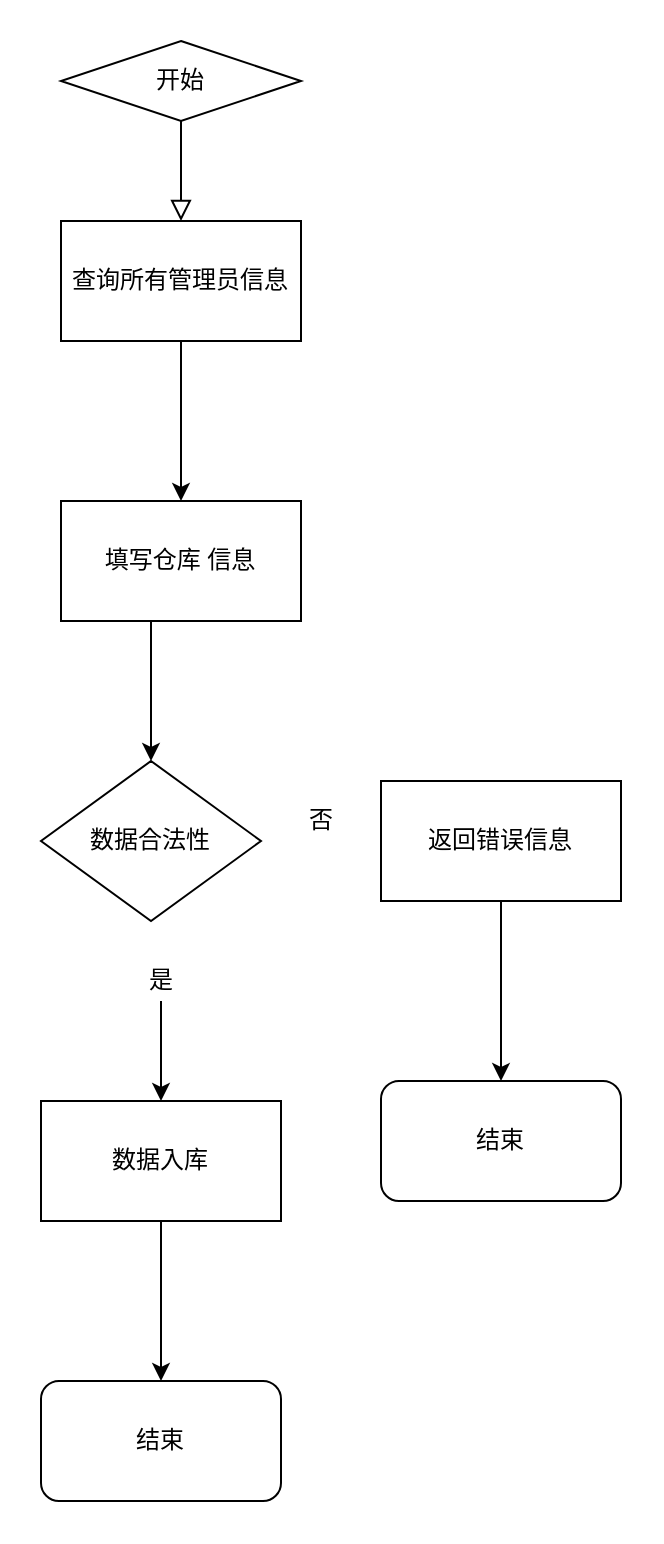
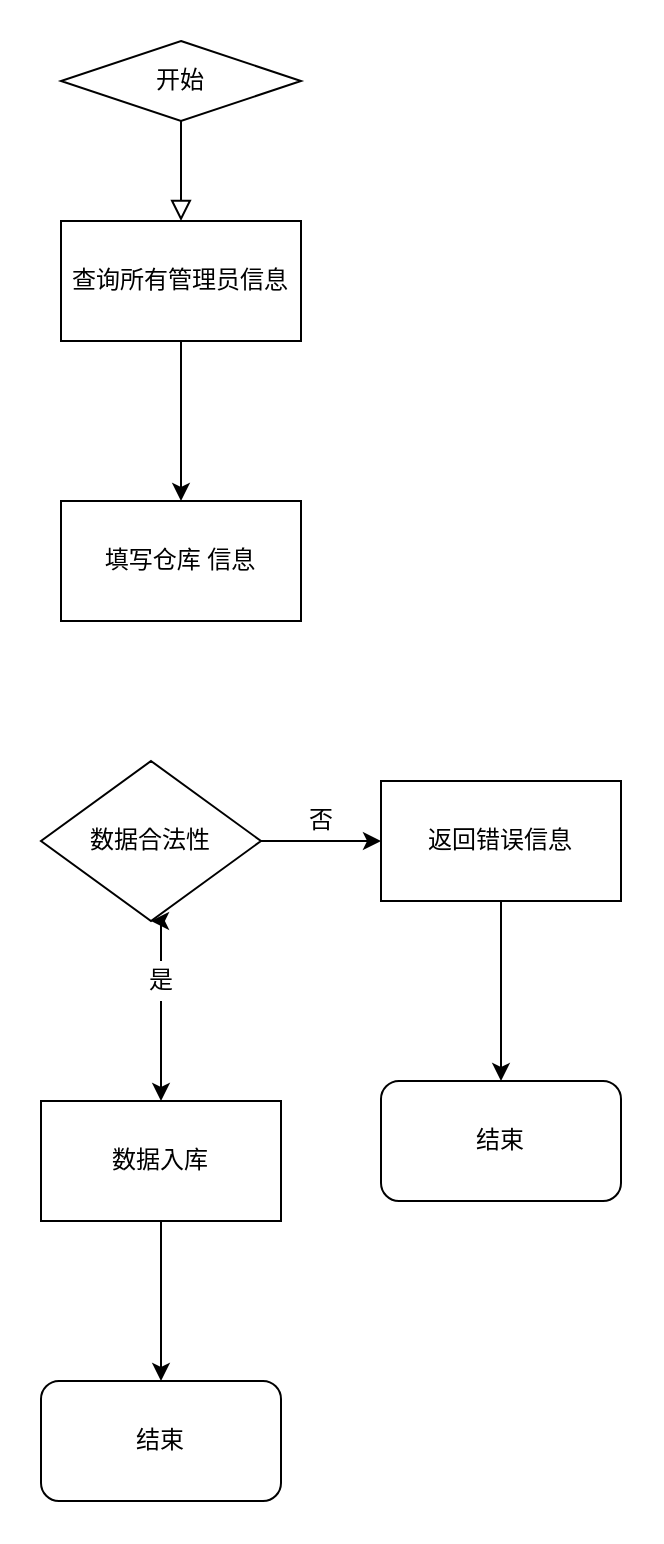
(151, 684) -> none
none -> (314, 841)
none -> (161, 940)
